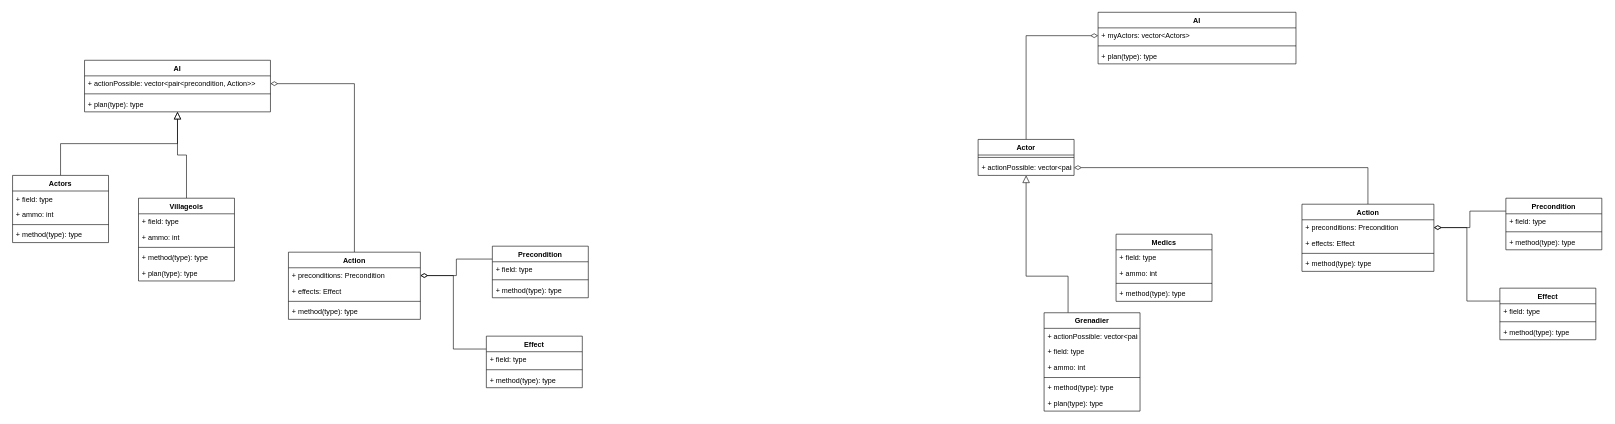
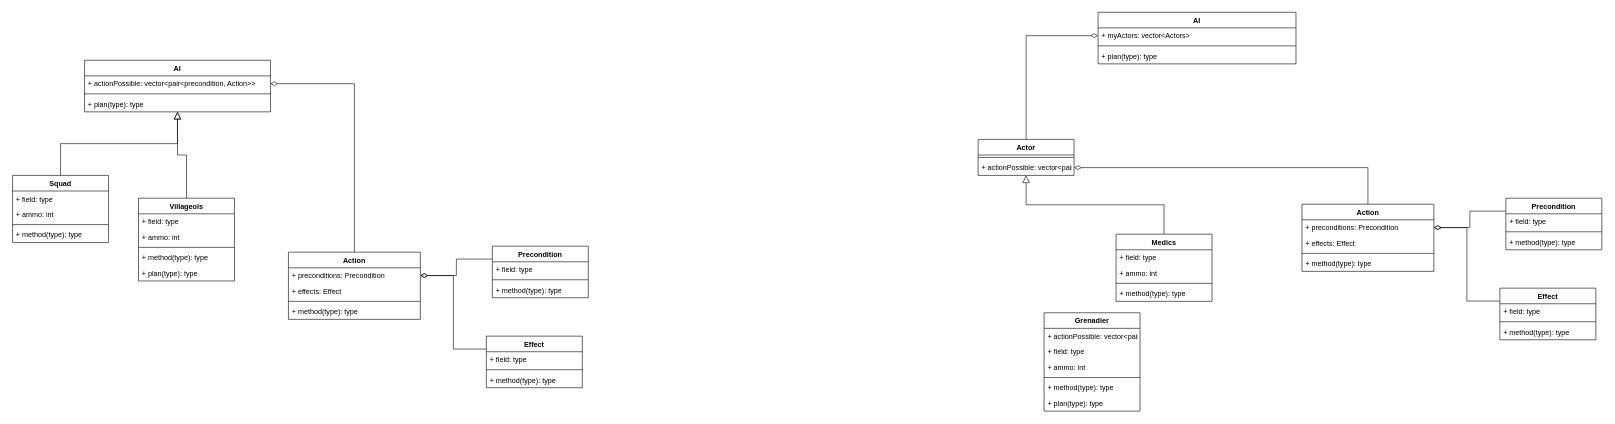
(60, 184) -> (60, 184)
none -> (1111, 205)
(1030, 276) -> none
